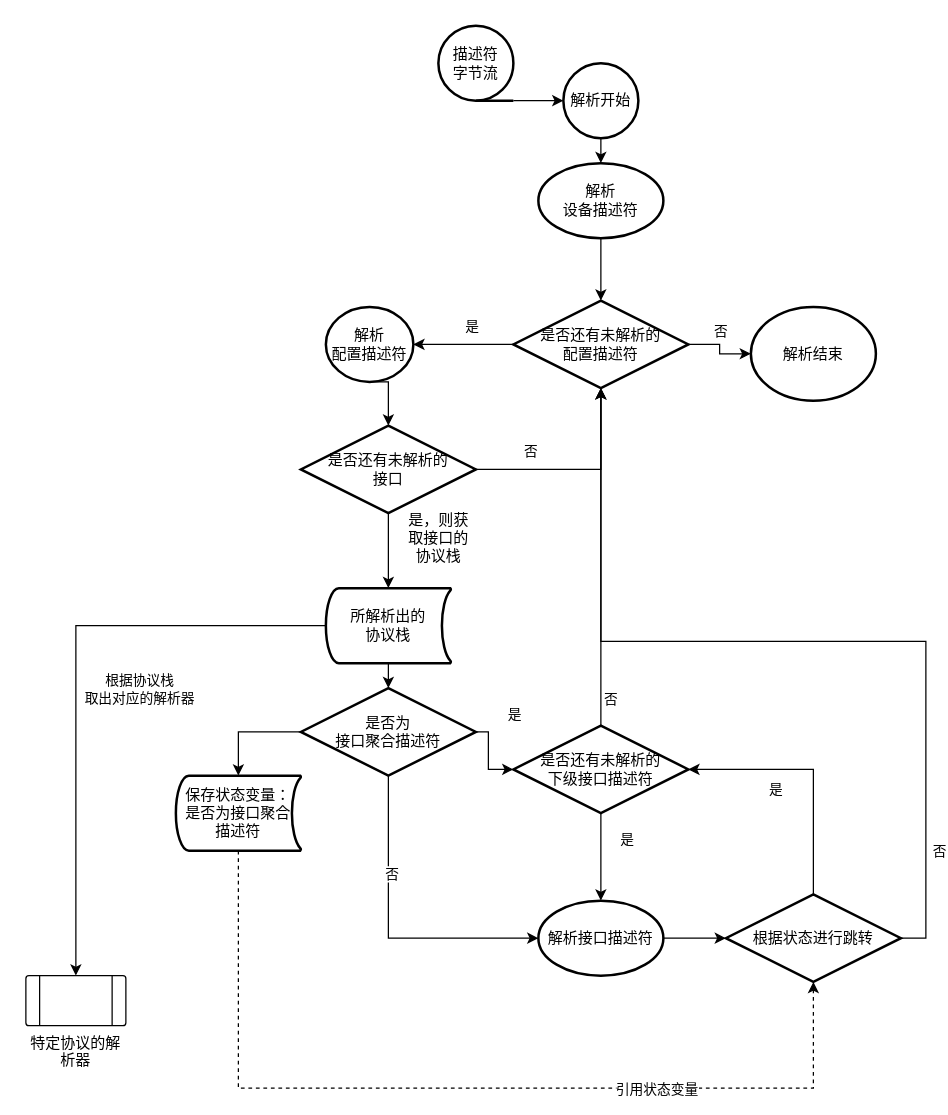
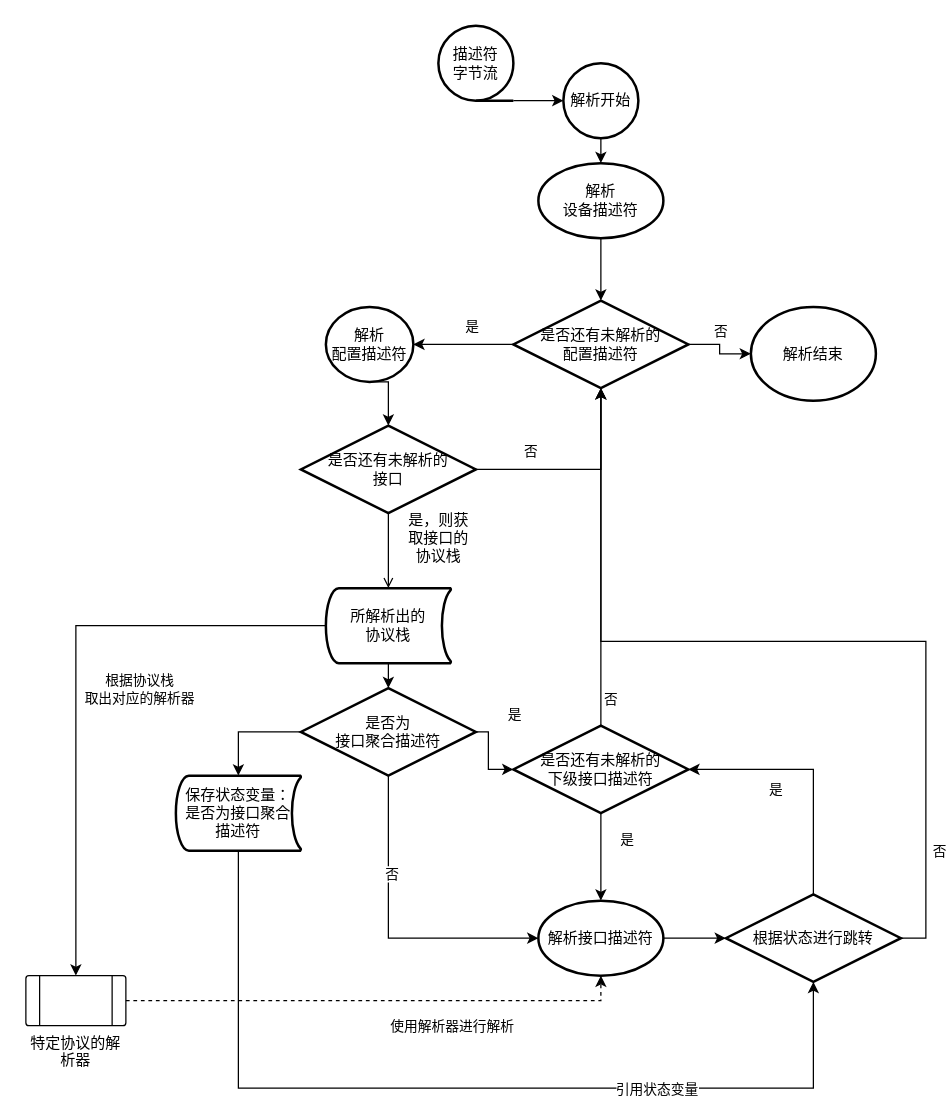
(388, 578) -> (388, 580)
none -> (372, 1001)
(310, 1088) -> (310, 1088)
